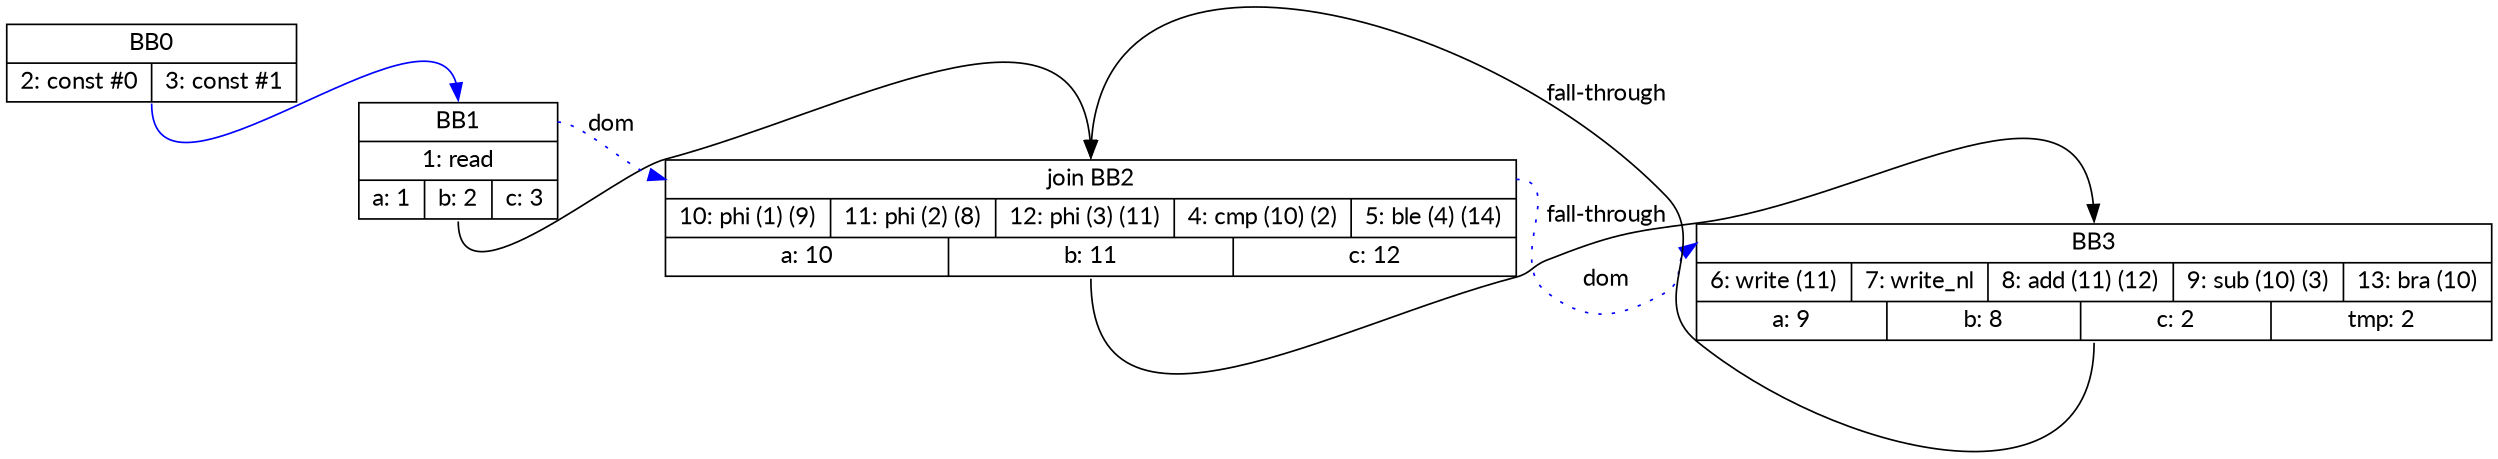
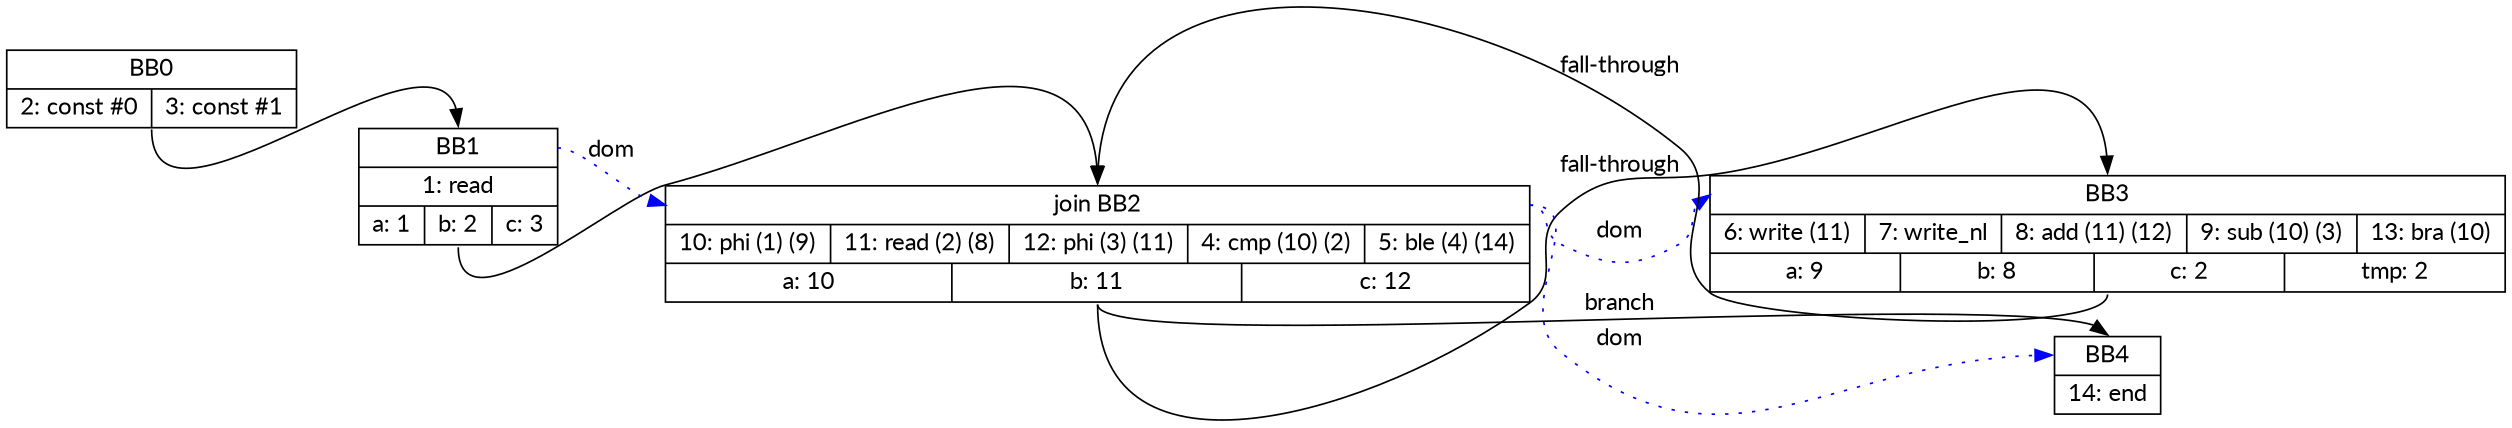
(297, 105) -> (297, 131)
(913, 217) -> (920, 243)
none -> (2108, 375)
